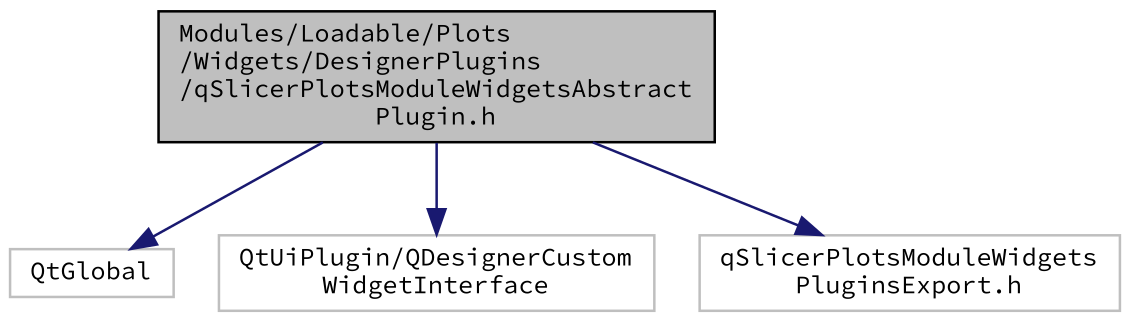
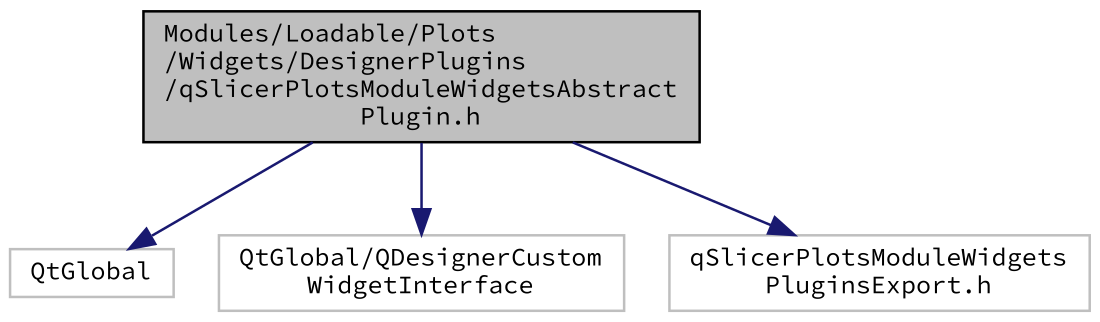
(437, 273) -> (422, 273)
